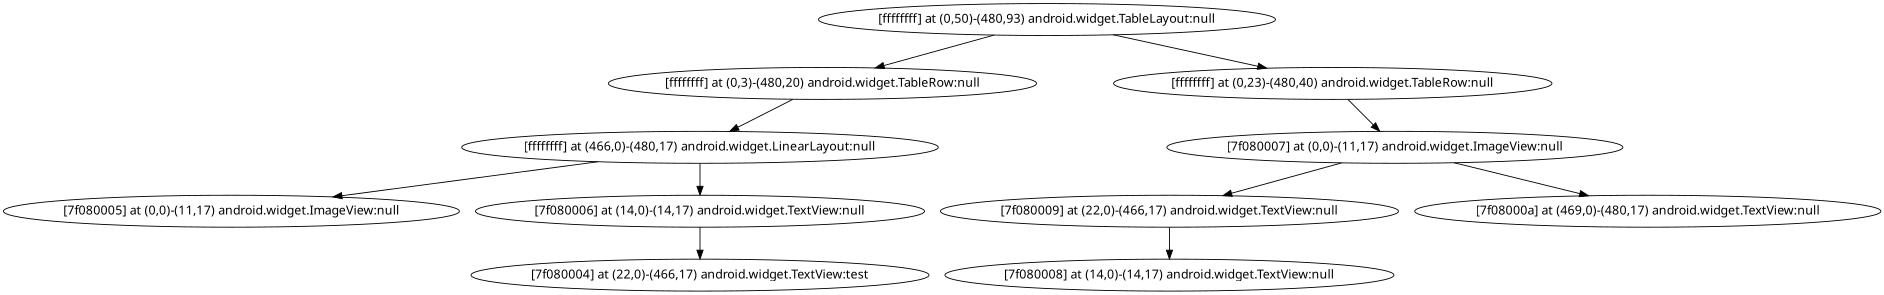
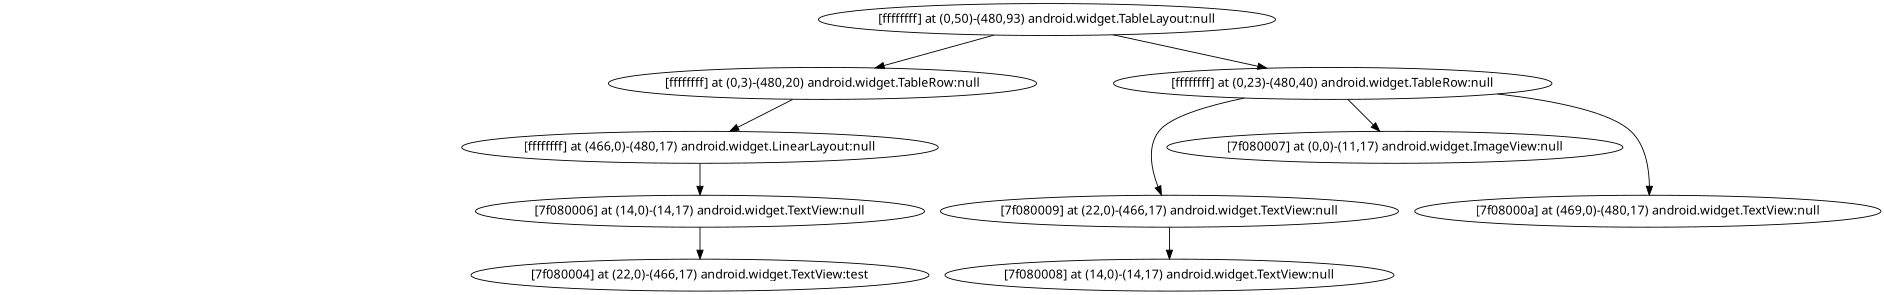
(1286, 178) -> (1173, 121)
(1517, 178) -> (1595, 113)
(231, 211) -> none
